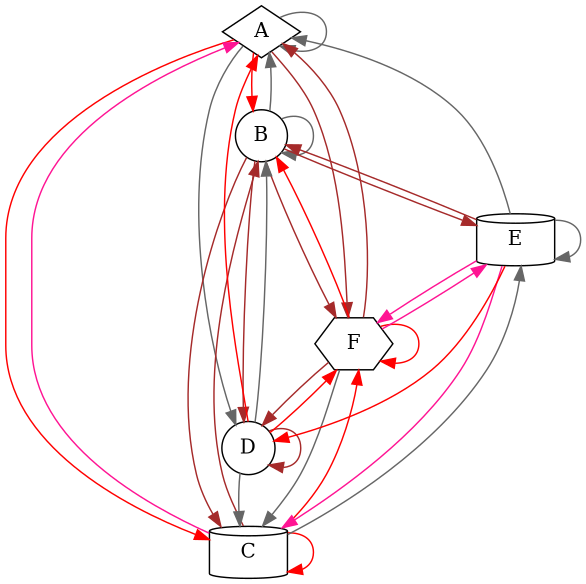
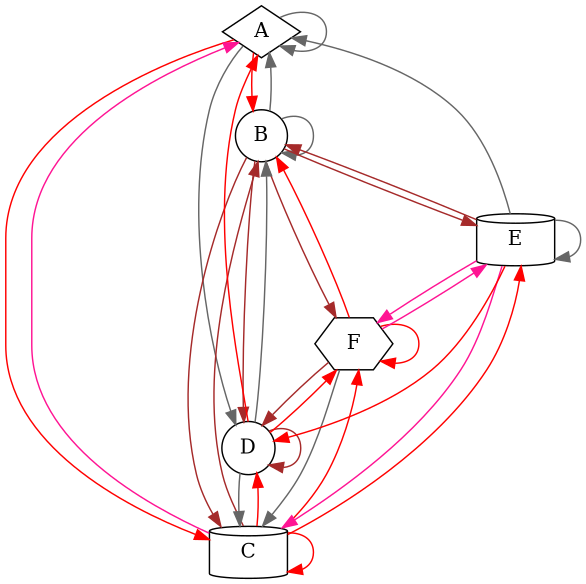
(357, 162) -> none
(335, 182) -> none
(433, 433) -> (433, 433)
none -> (258, 507)
